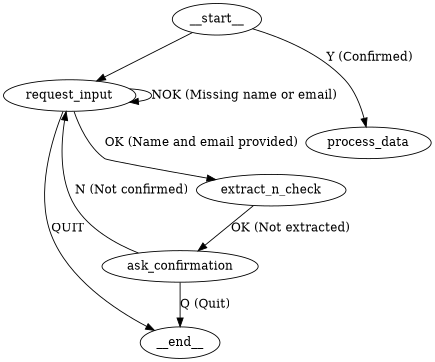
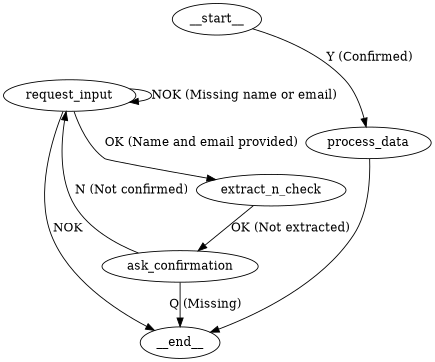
(148, 55) -> none
(68, 228) -> (68, 228)
none -> (325, 268)
(206, 305) -> (206, 305)
